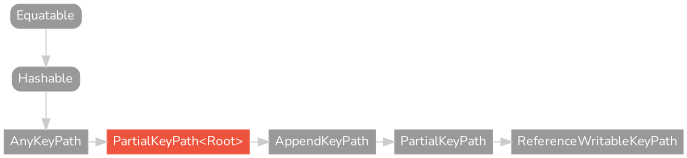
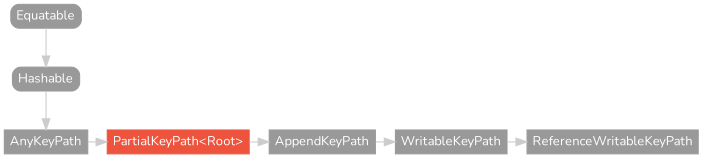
(444, 142) -> (451, 142)
